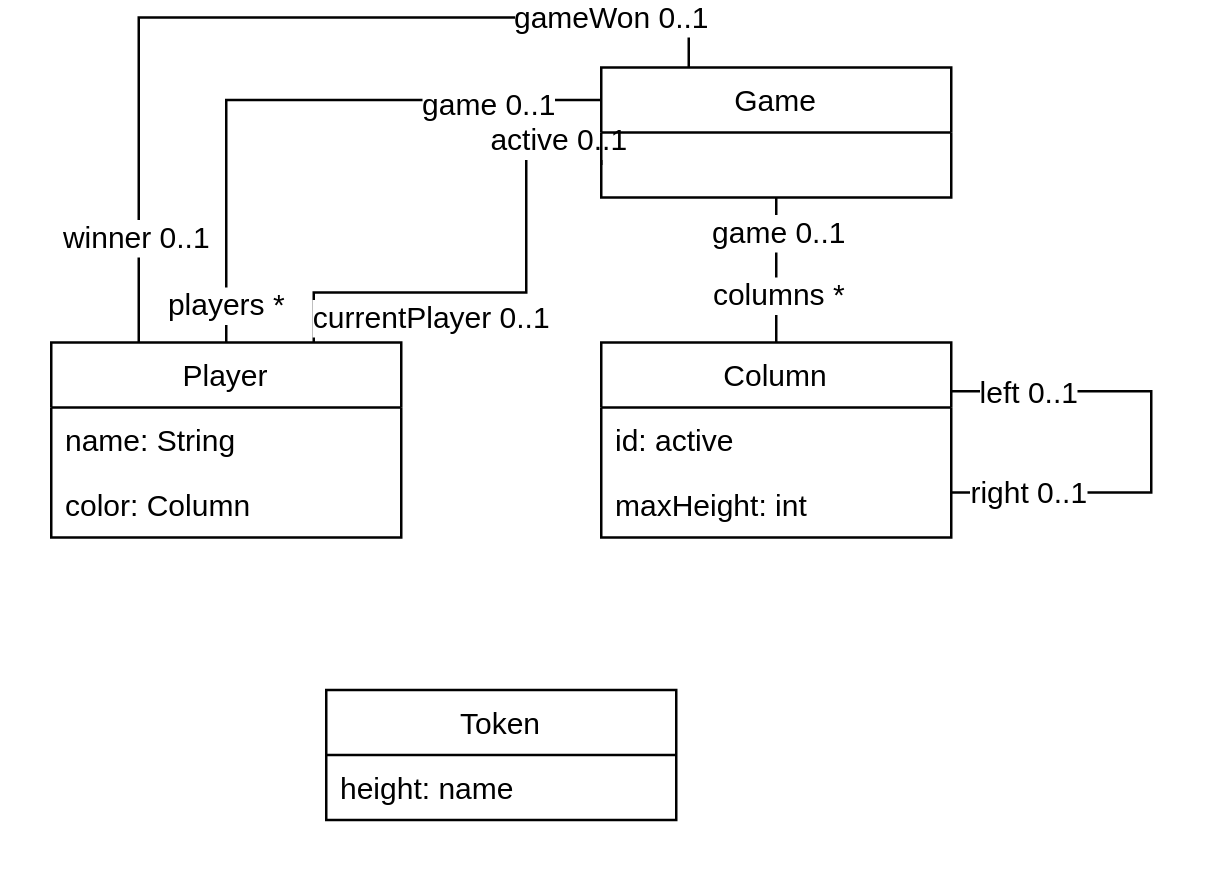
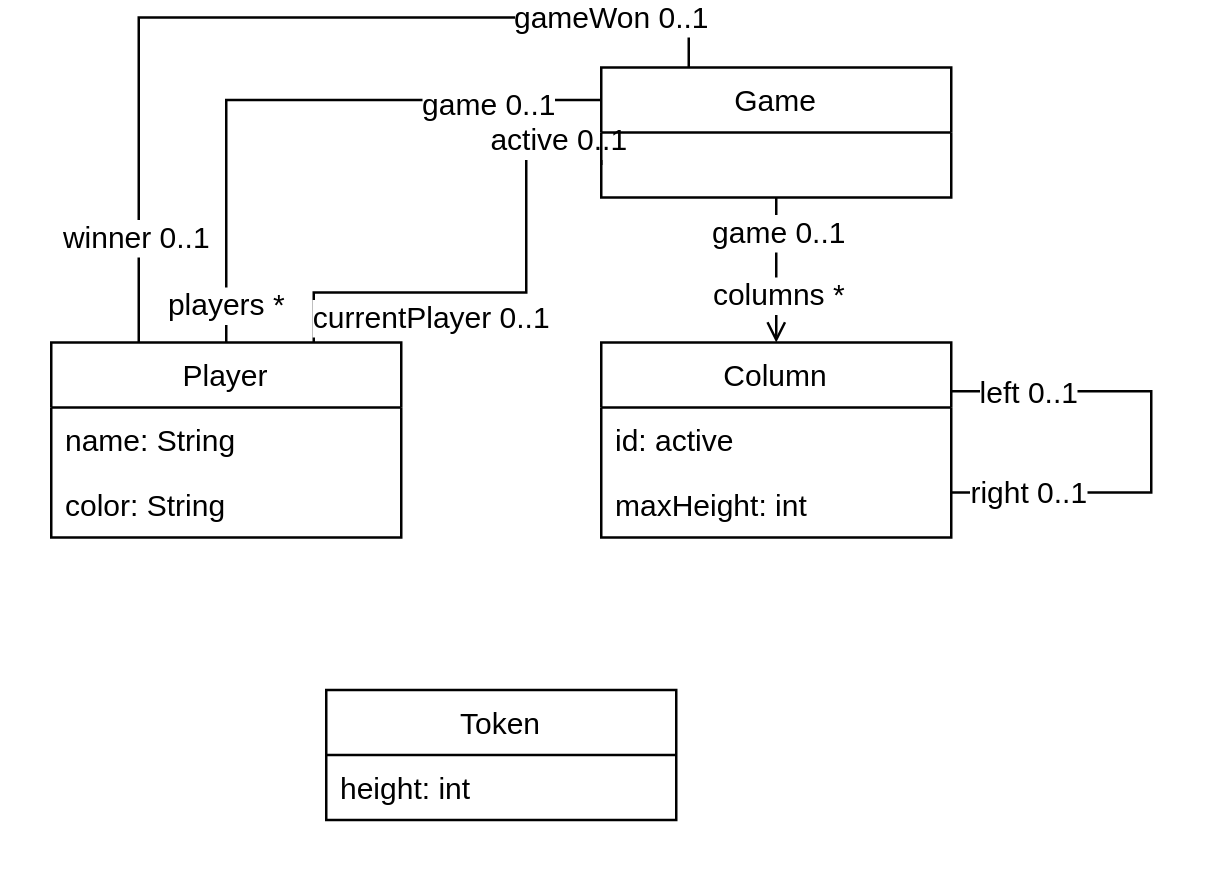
(776, 335) -> (776, 334)
(159, 506) -> (159, 506)
(429, 789) -> (417, 789)
